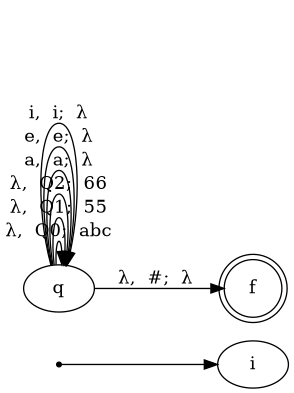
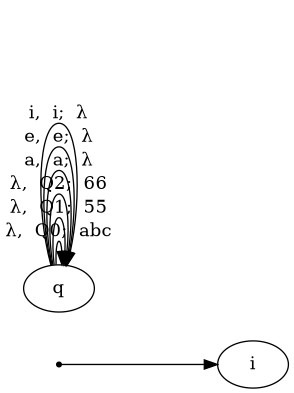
(253, 288) -> none
